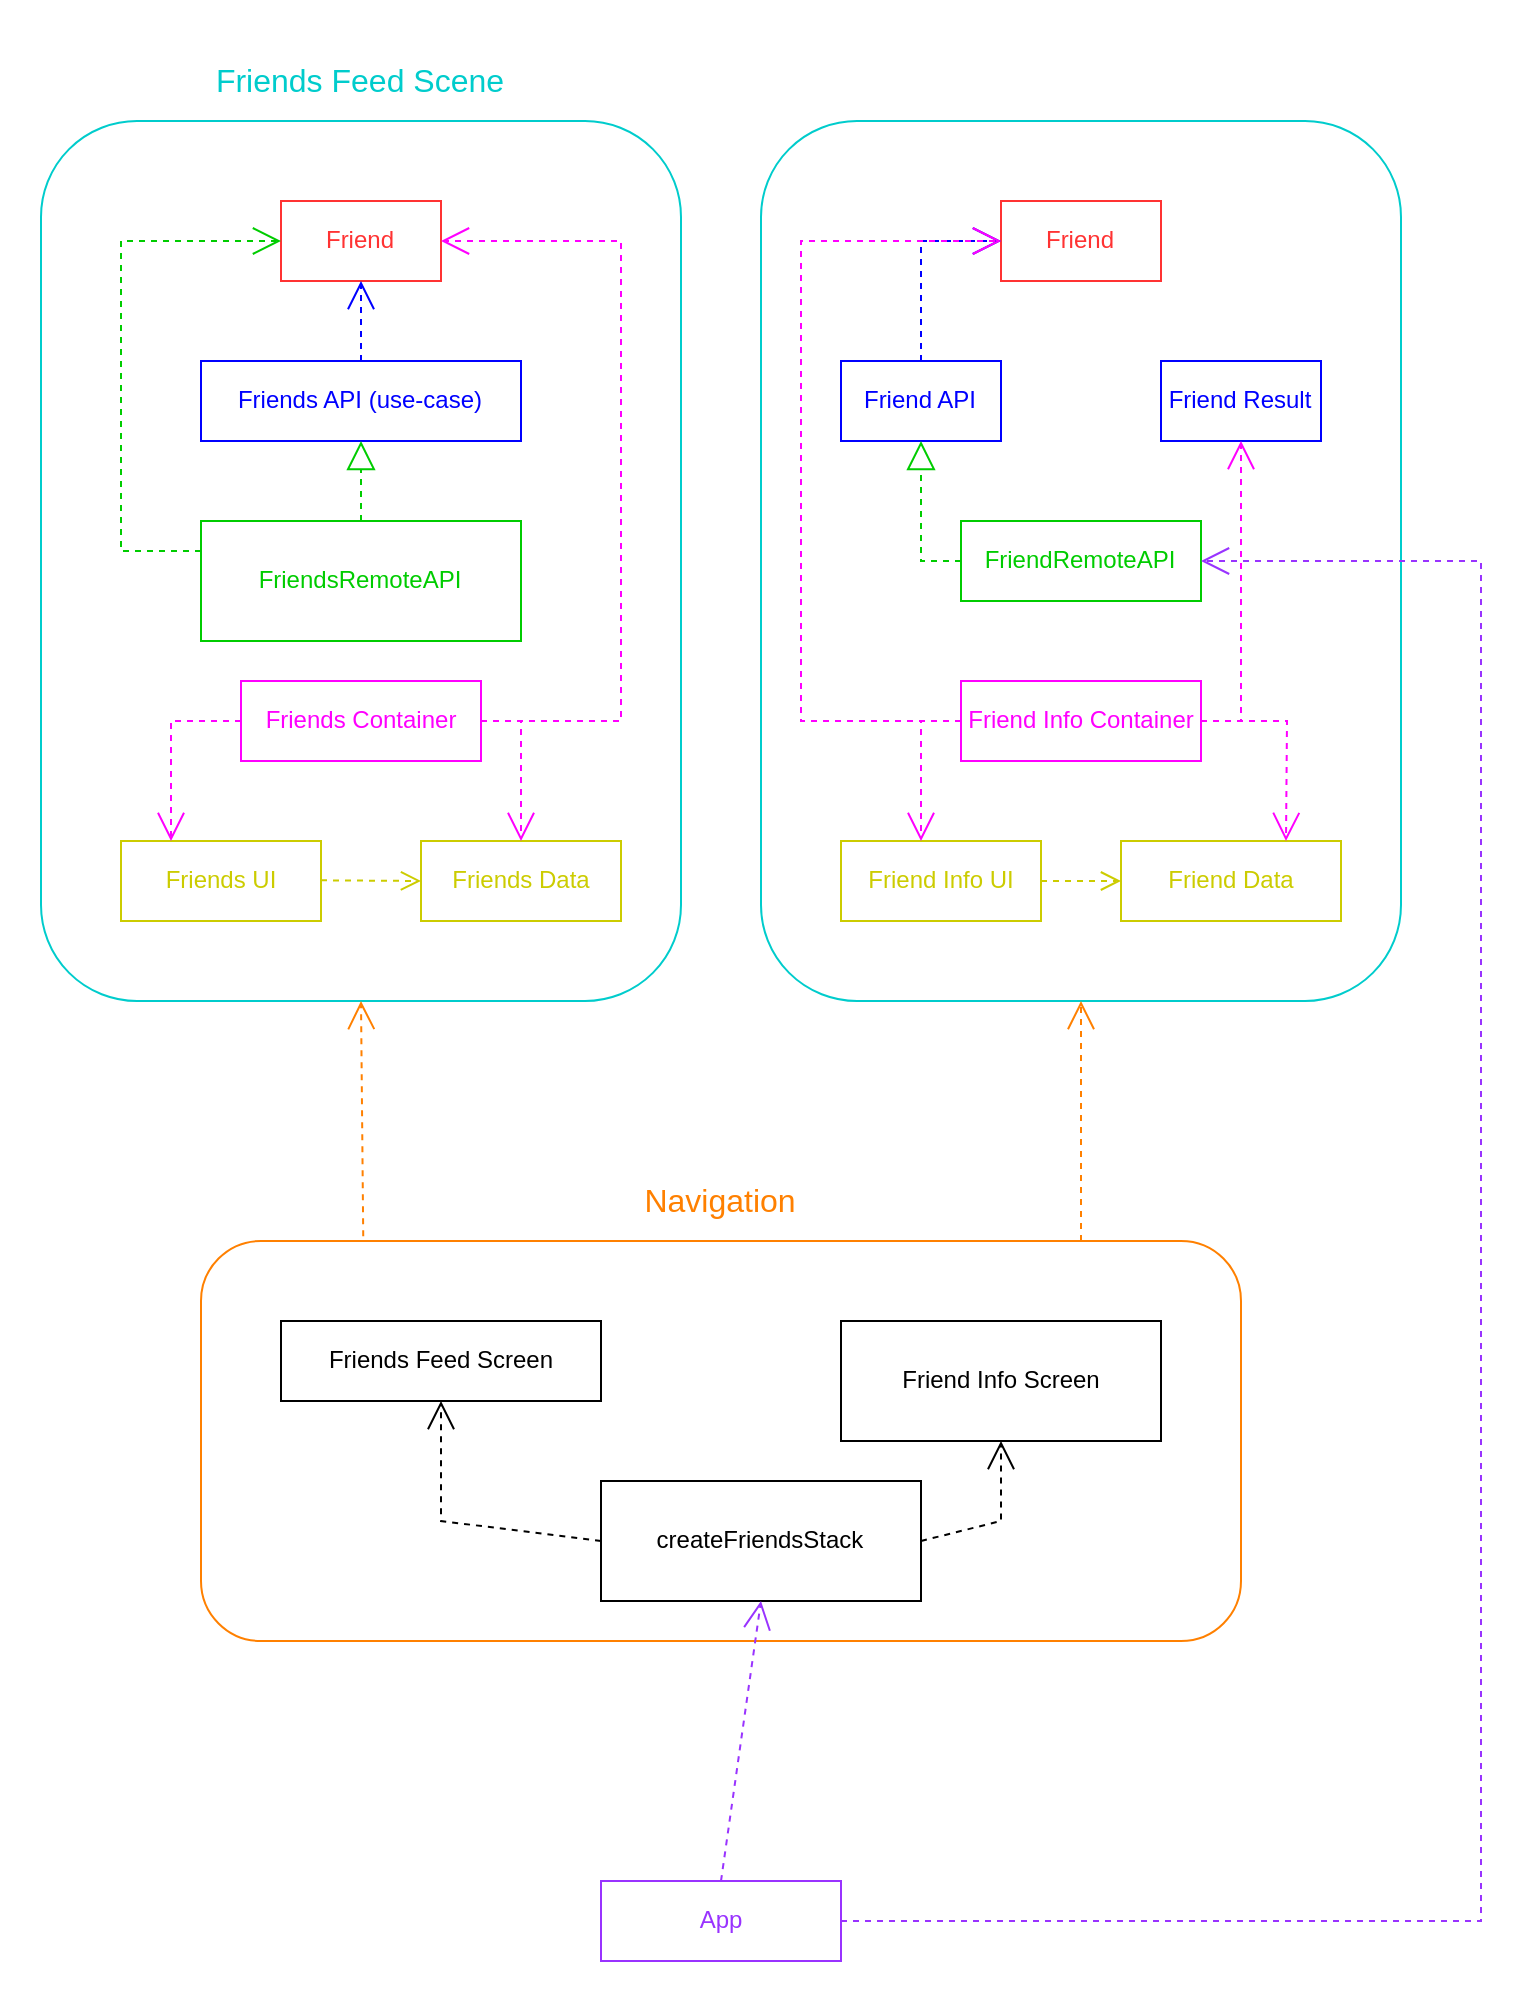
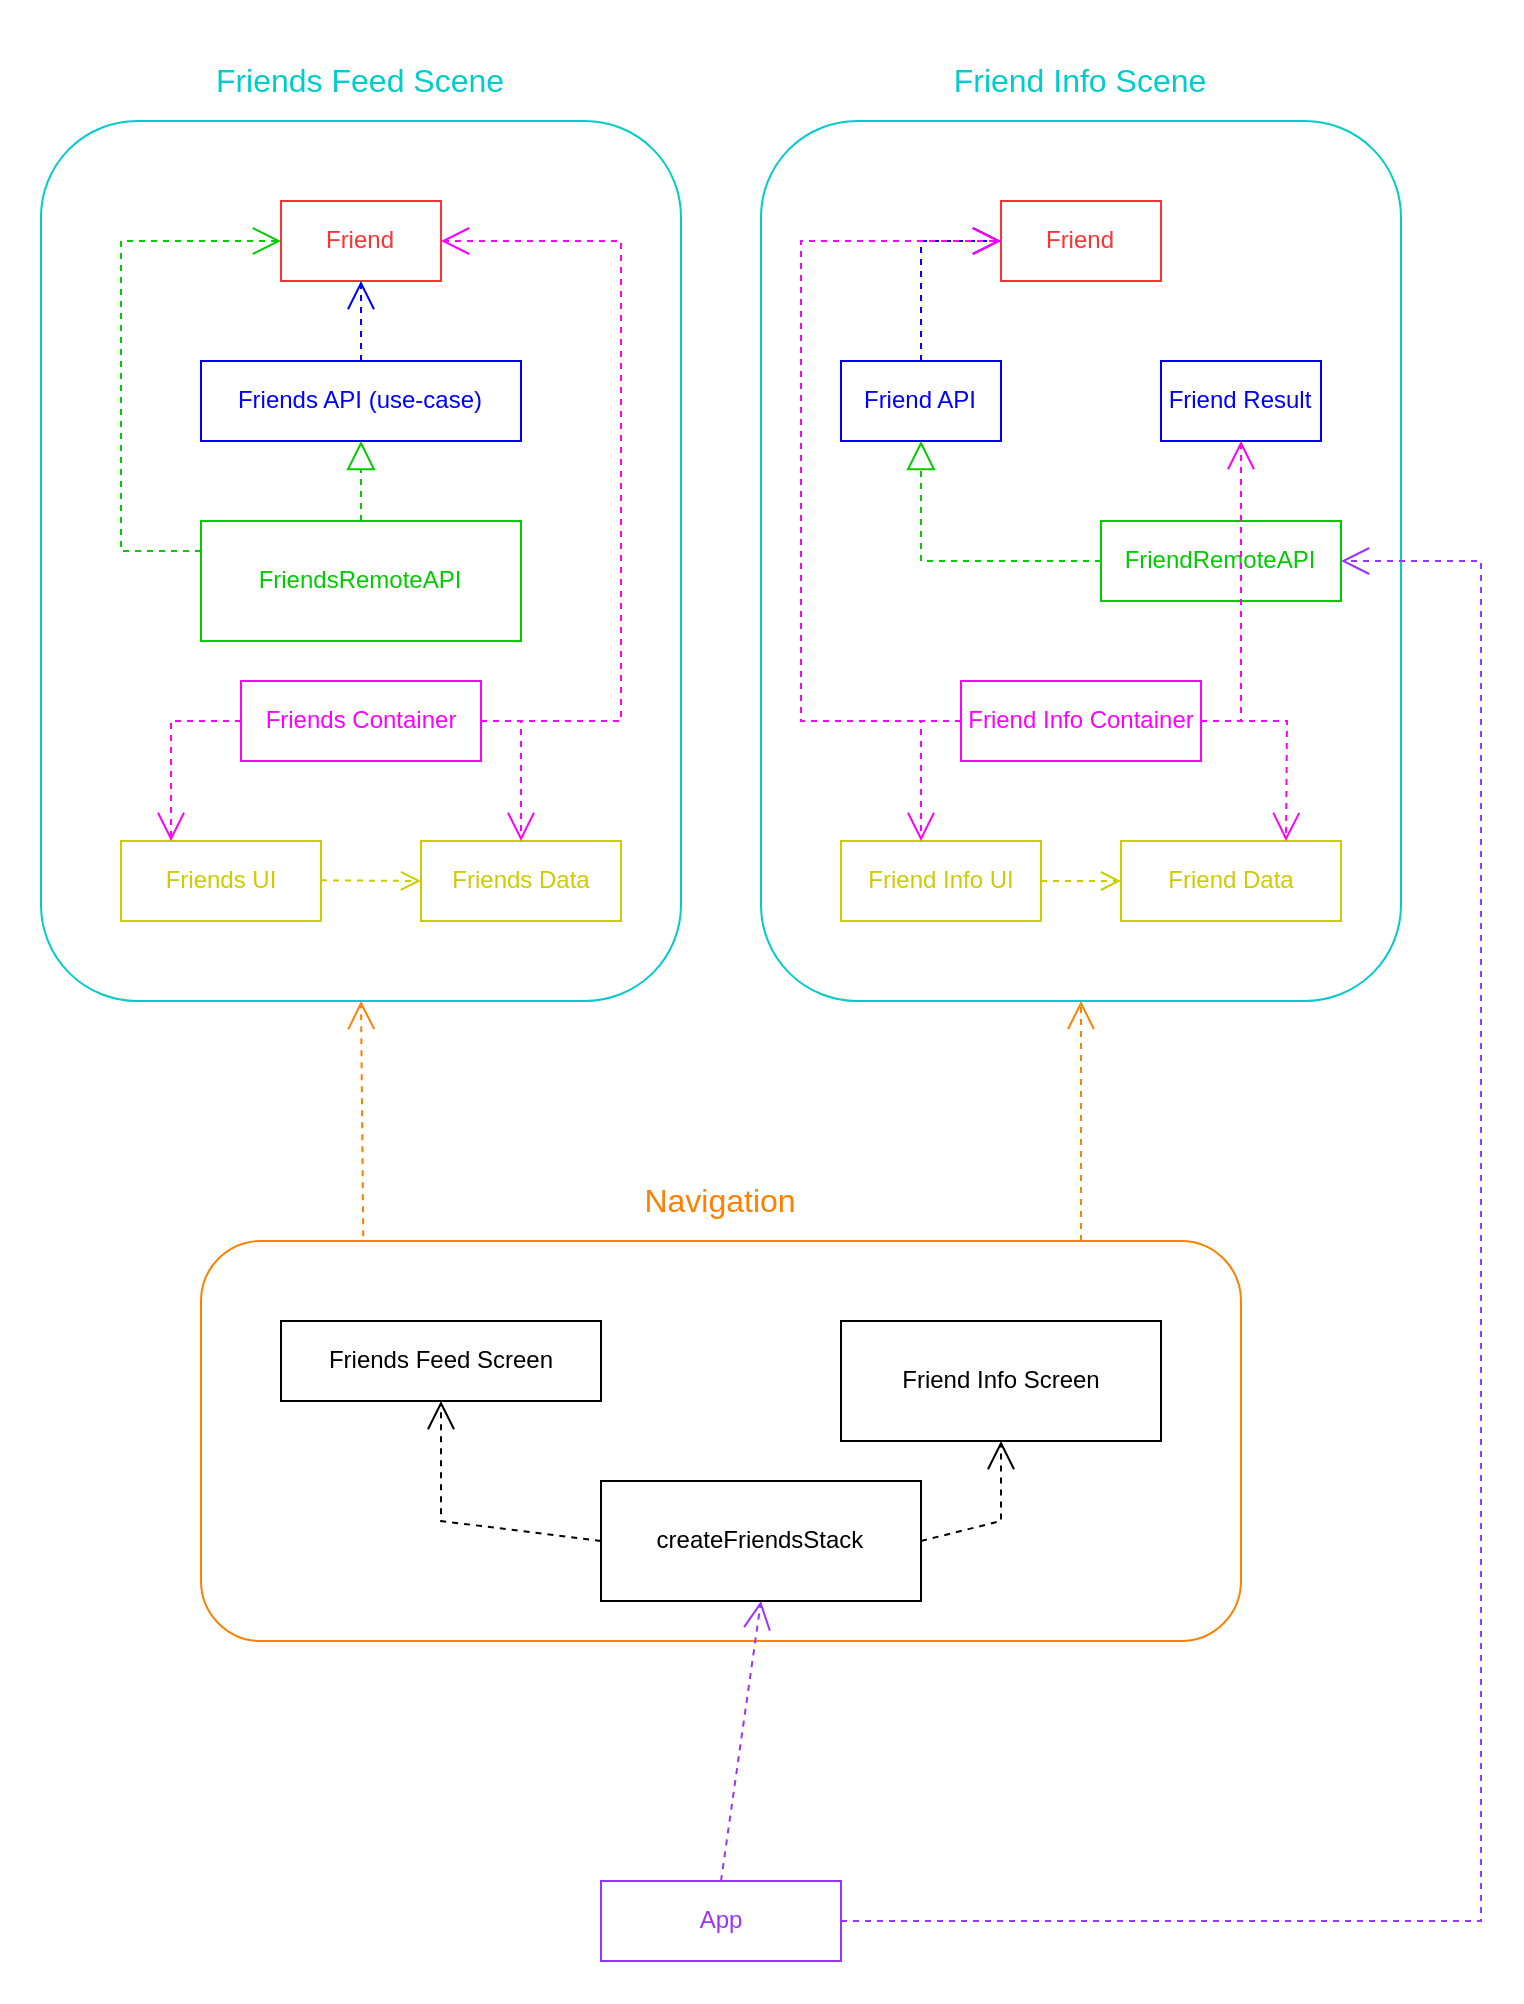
none -> (1081, 81)
(1081, 561) -> (1221, 561)
